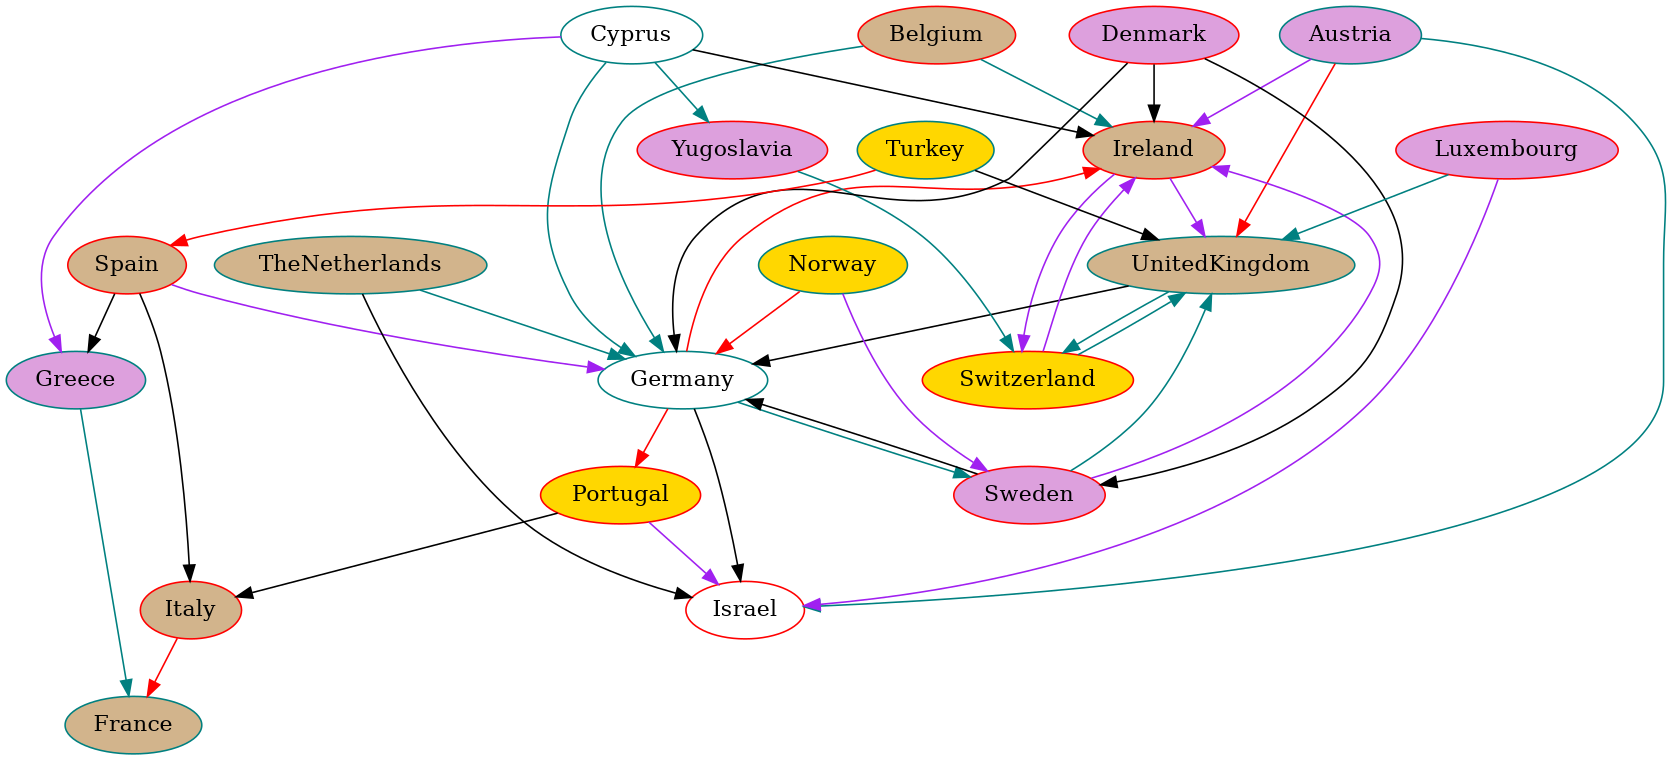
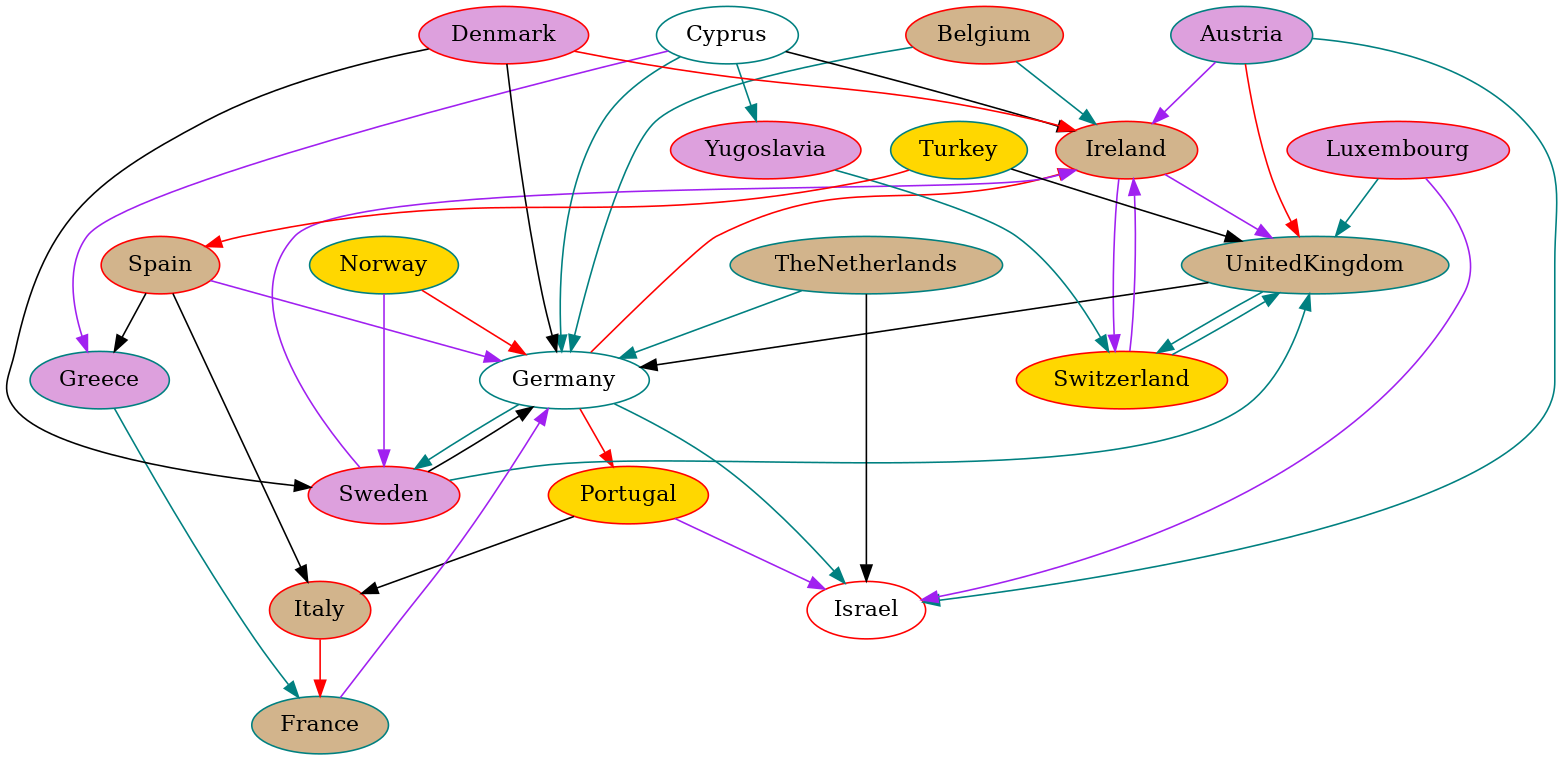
(1154, 85) -> (817, 86)
(720, 486) -> (734, 475)
none -> (429, 584)
